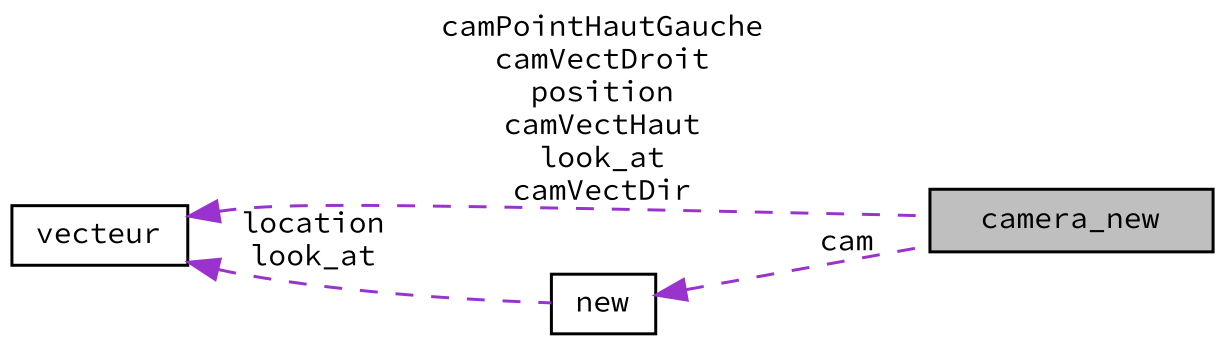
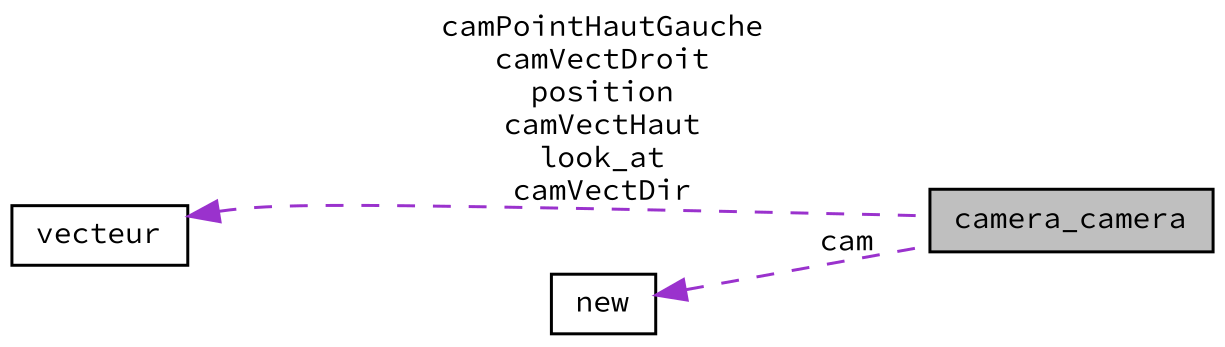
(1072, 221) -> (1072, 221)
(384, 293) -> none
